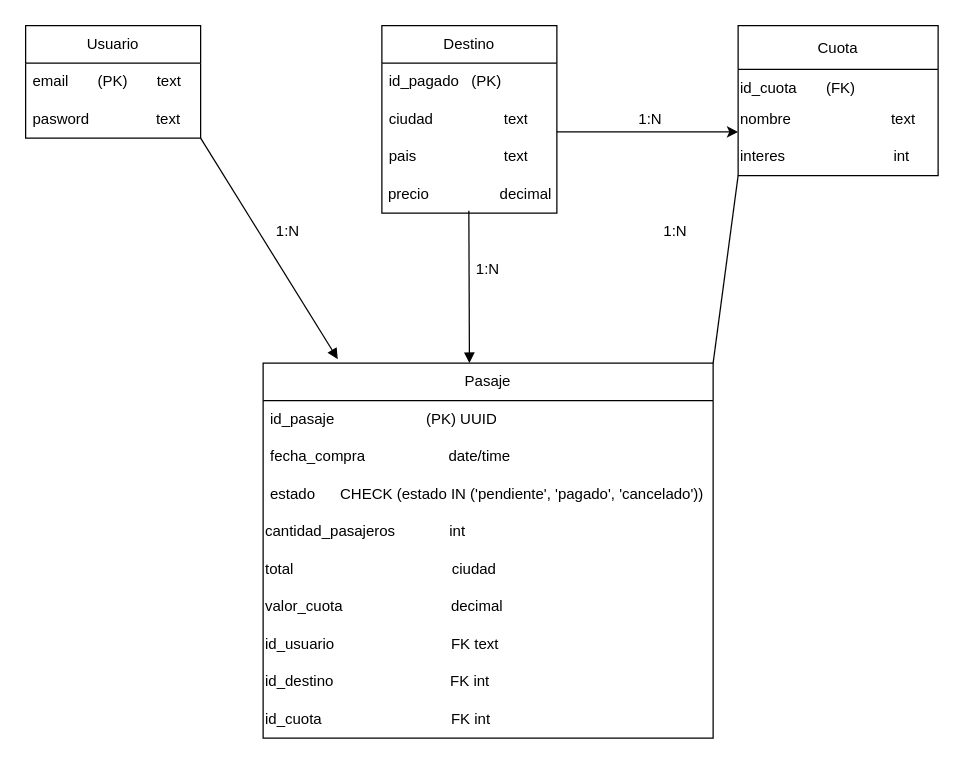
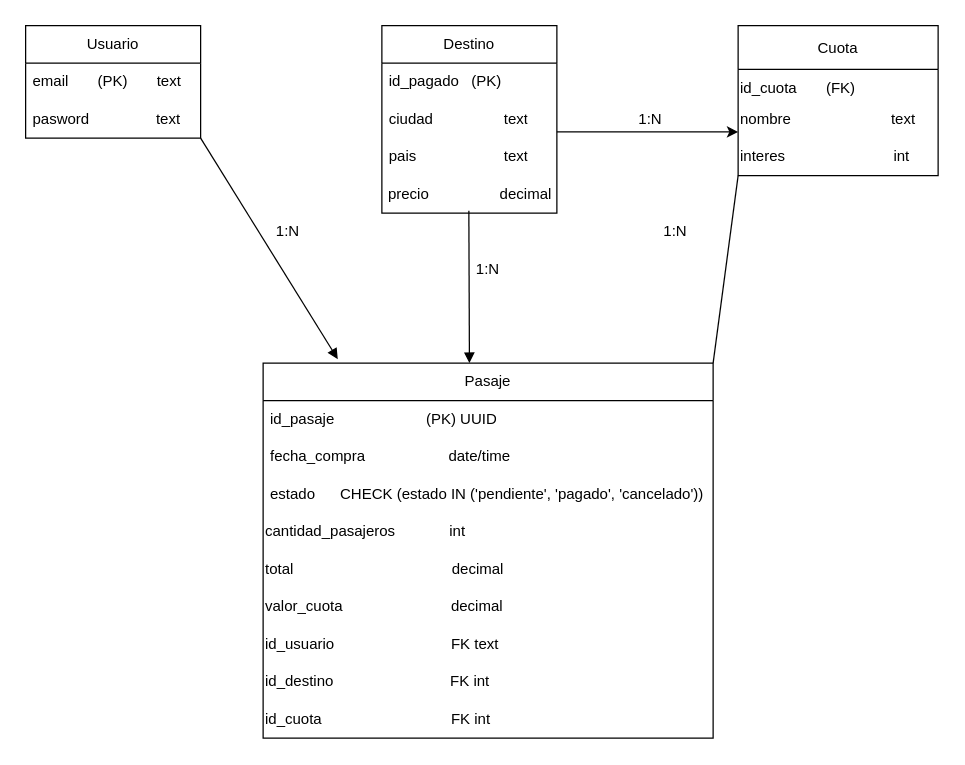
(430, 569) -> (433, 569)
